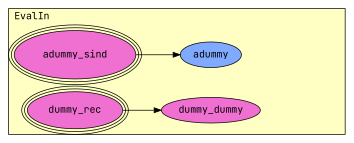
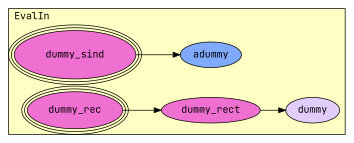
(75, 55) -> (75, 55)
(211, 110) -> (211, 110)
none -> (313, 110)
